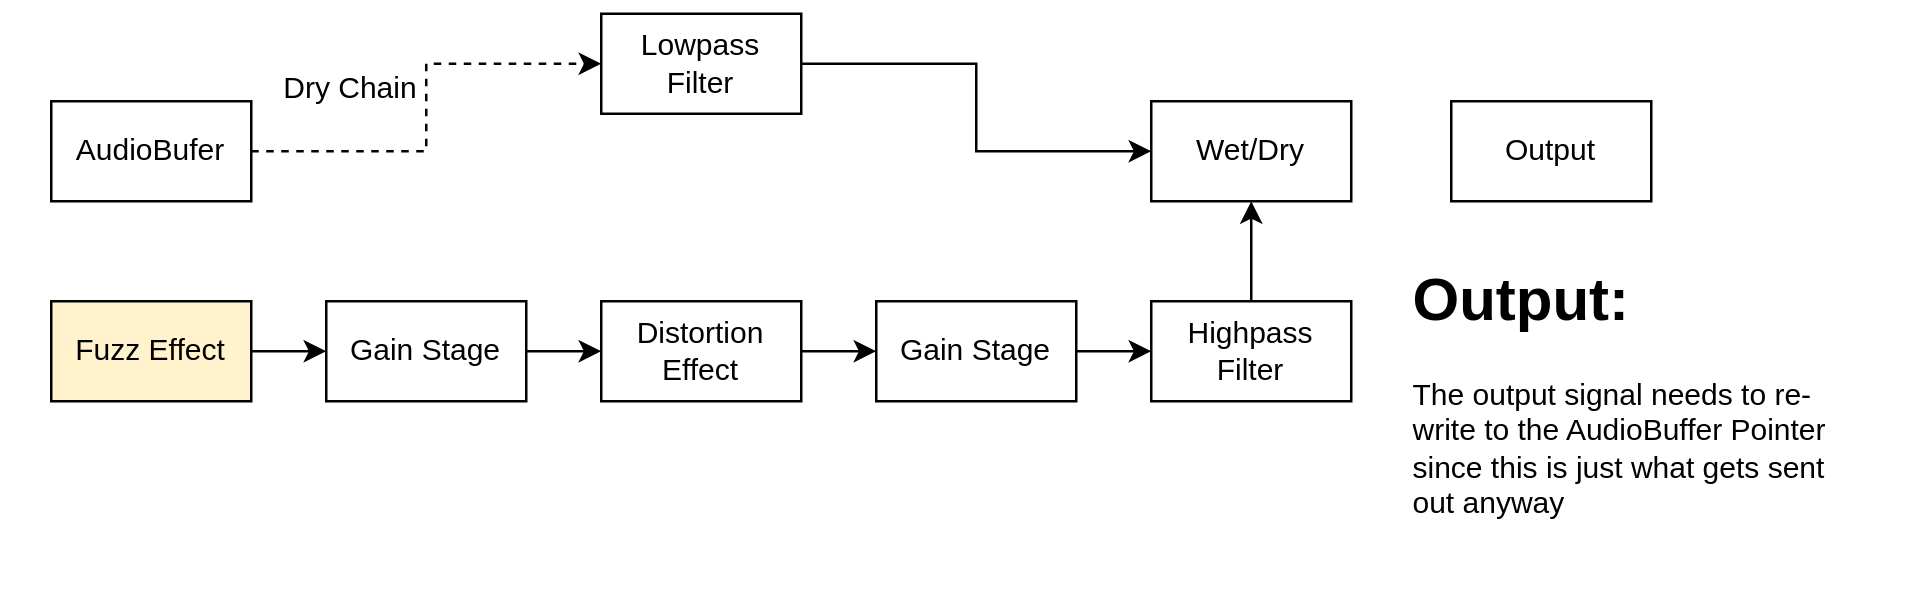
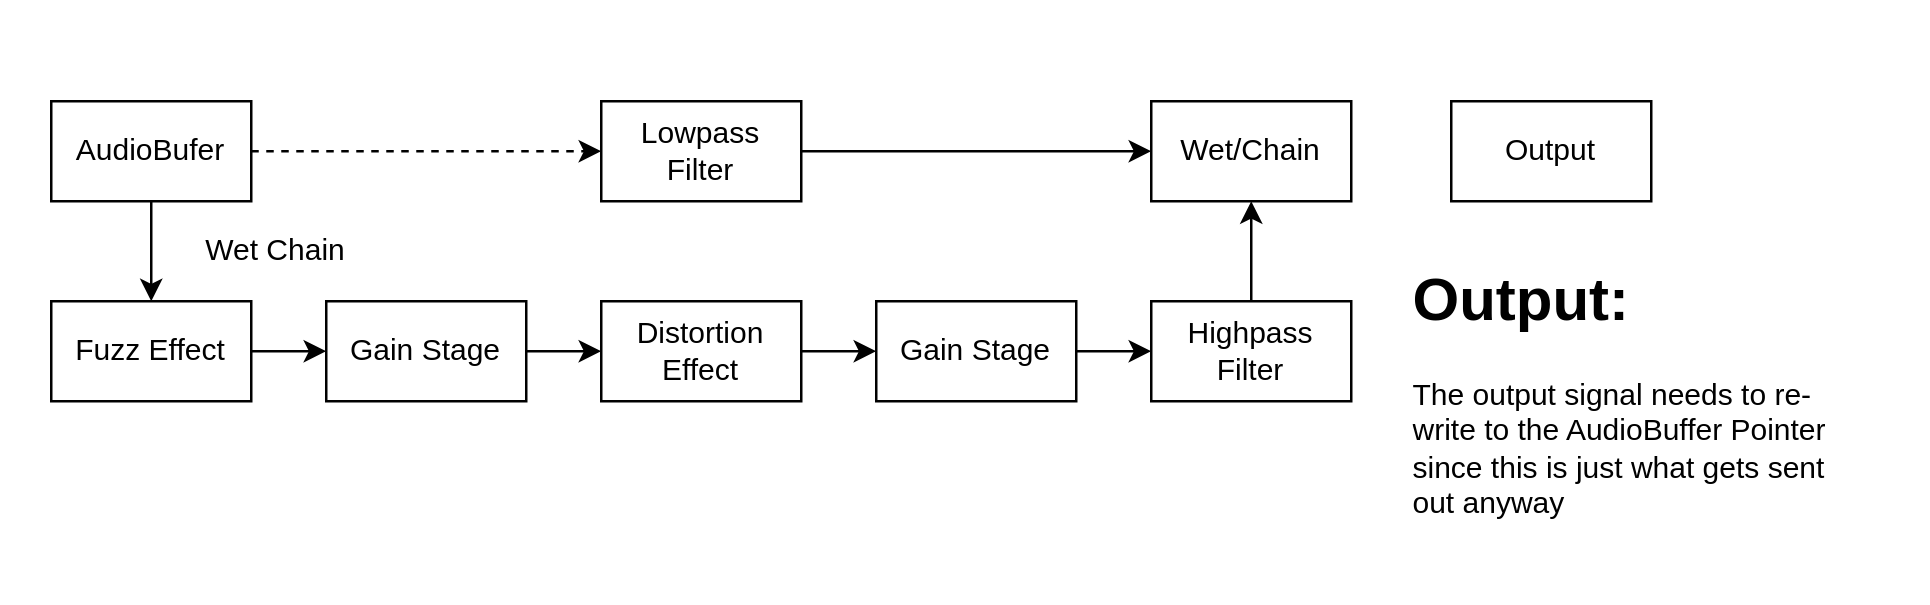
(701, 64) -> (701, 151)
(351, 89) -> none
(1251, 151) -> (1251, 151)
none -> (151, 243)
none -> (276, 251)
(151, 351) -> (151, 351)
